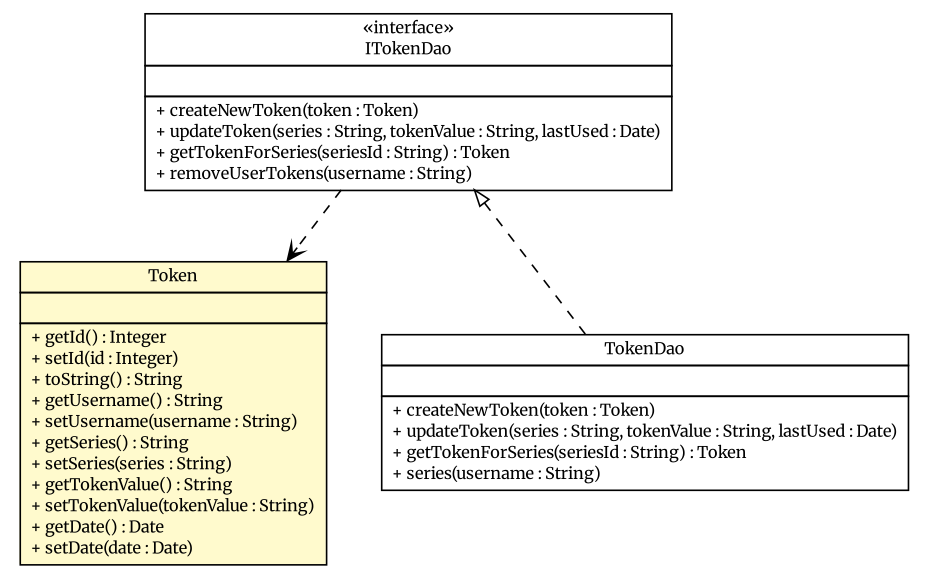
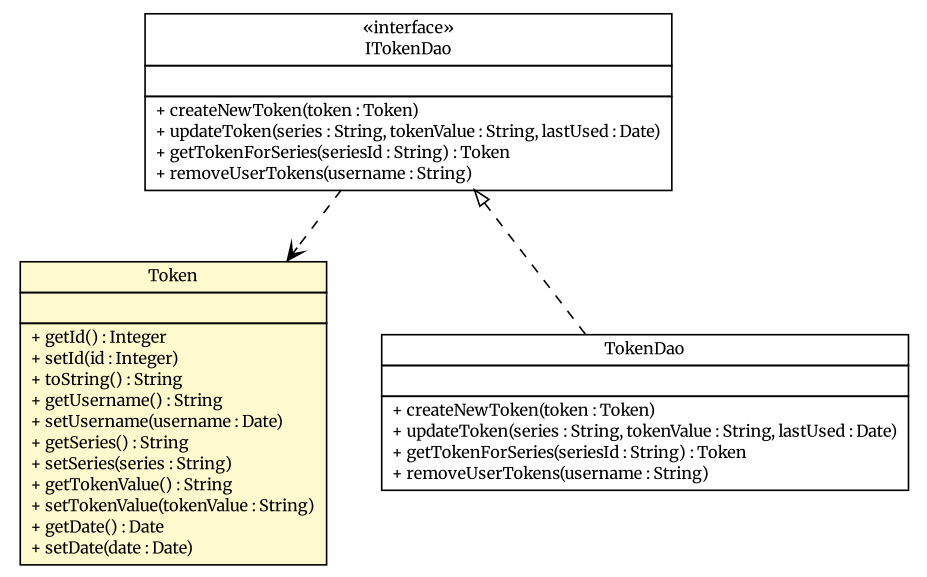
(165, 422) -> (157, 422)
(497, 474) -> (551, 474)
